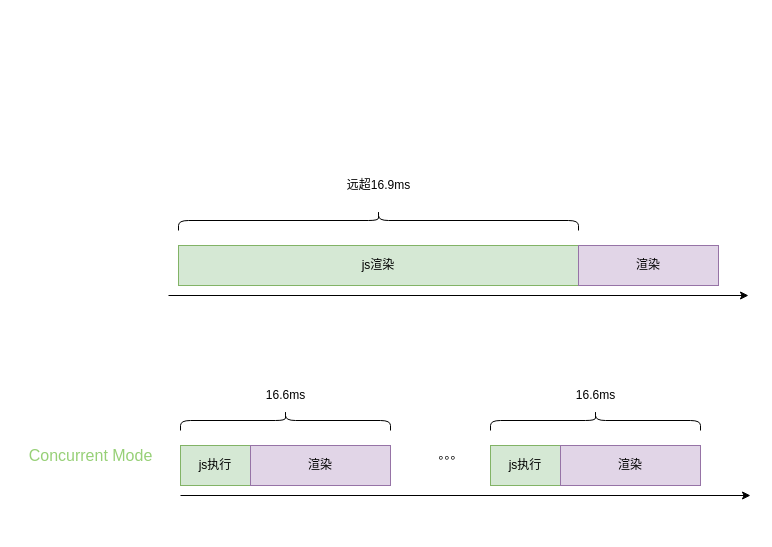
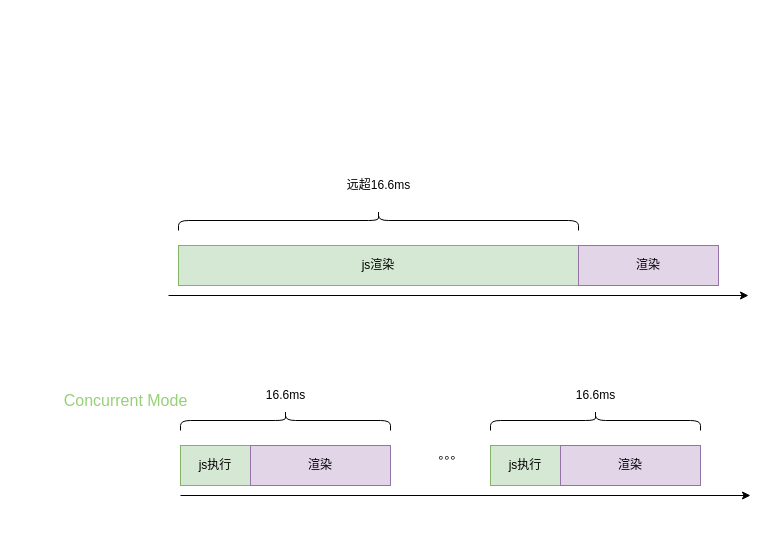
(379, 186) -> (379, 186)
(91, 456) -> (126, 401)
